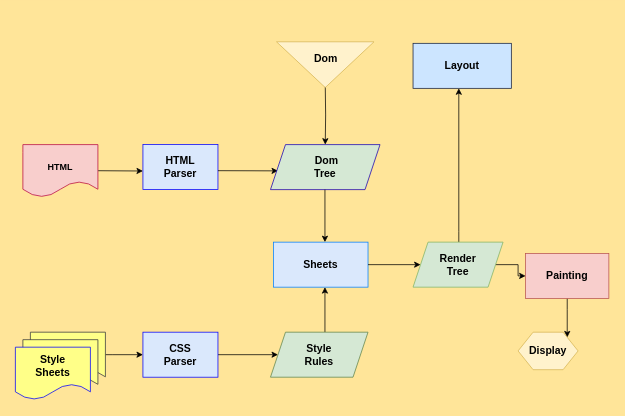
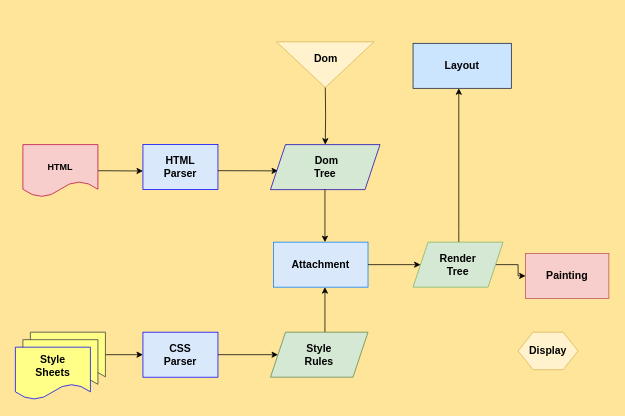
(321, 264) -> (321, 264)
(567, 315) -> none
